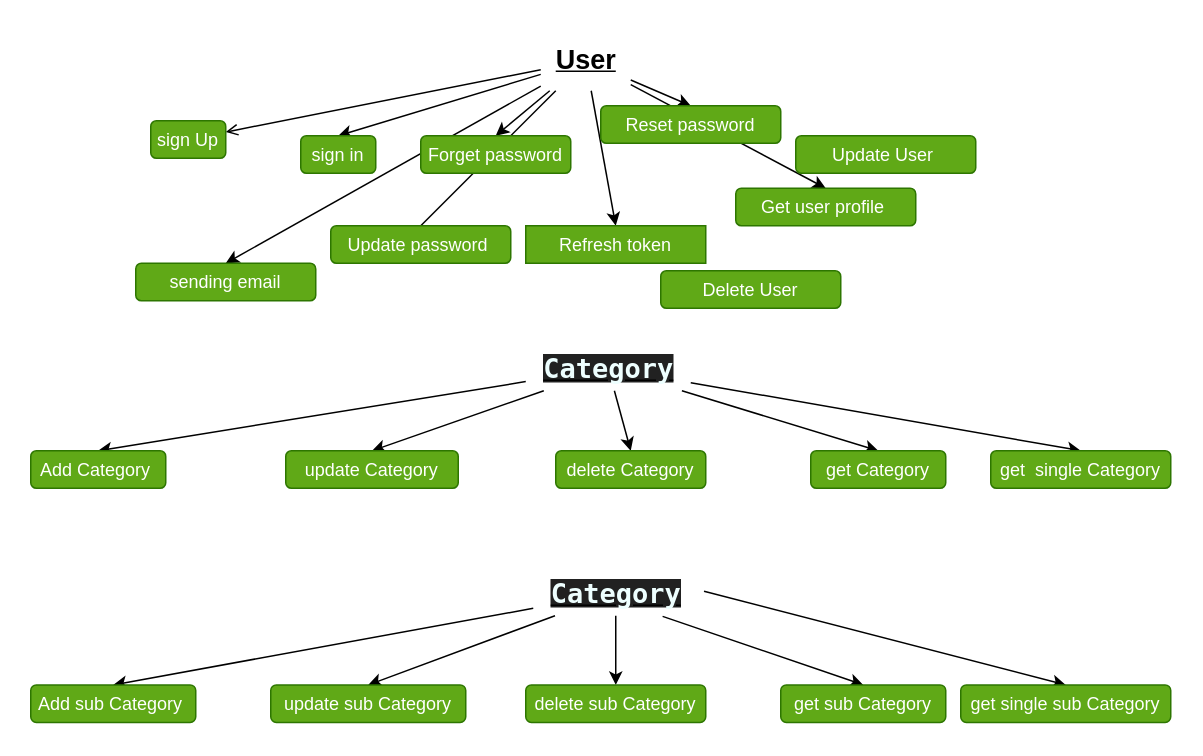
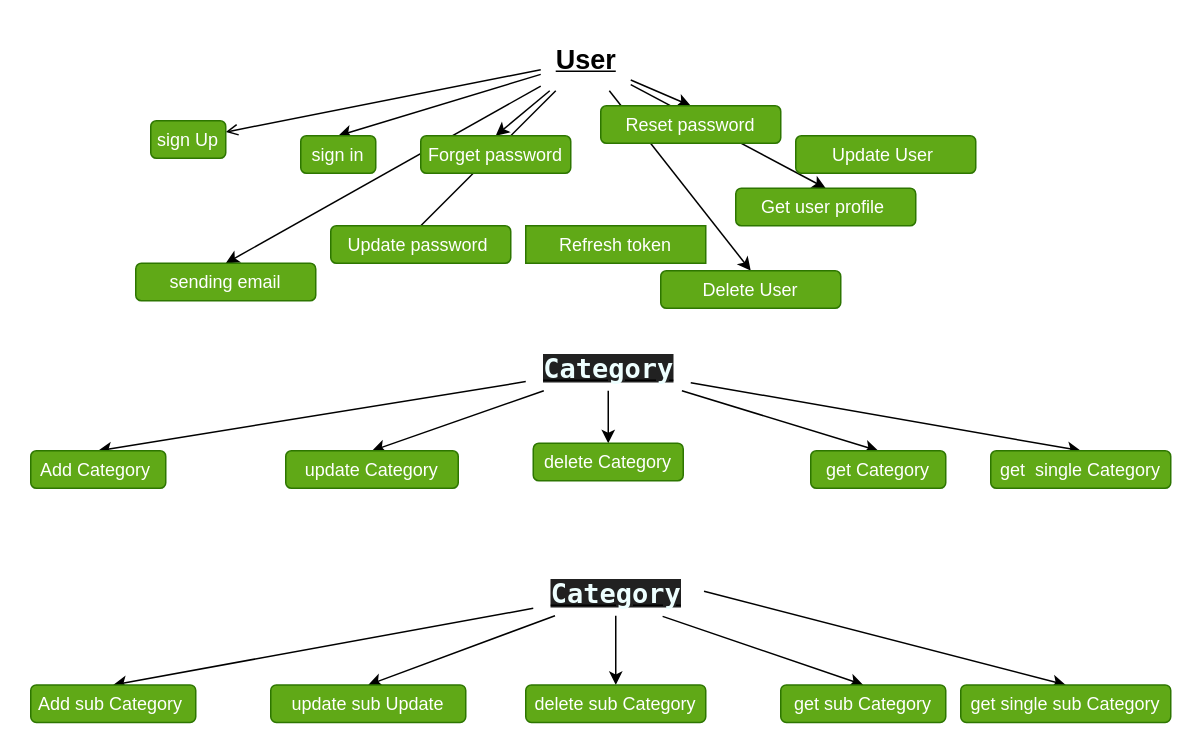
(603, 153) -> none
none -> (697, 203)
(631, 470) -> (608, 462)
(368, 704) -> (368, 704)
